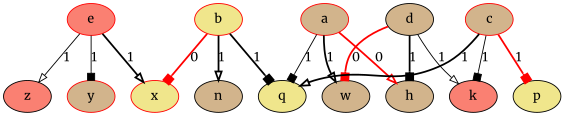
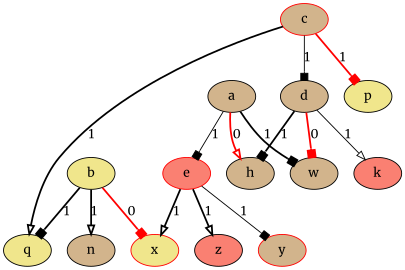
(219, 19) -> (91, 173)
(325, 19) -> (232, 96)
(306, 54) -> (212, 131)
(482, 54) -> (304, 54)
(62, 55) -> (201, 208)
(325, 55) -> (261, 138)
